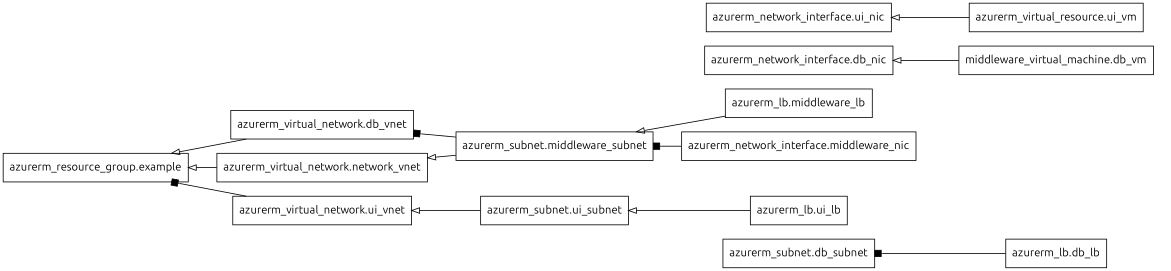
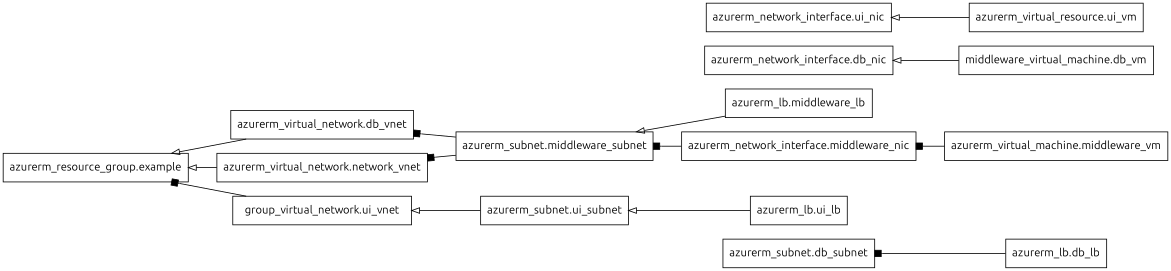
none -> (1056, 146)
(446, 156) -> (446, 156)
(322, 211) -> (322, 211)
